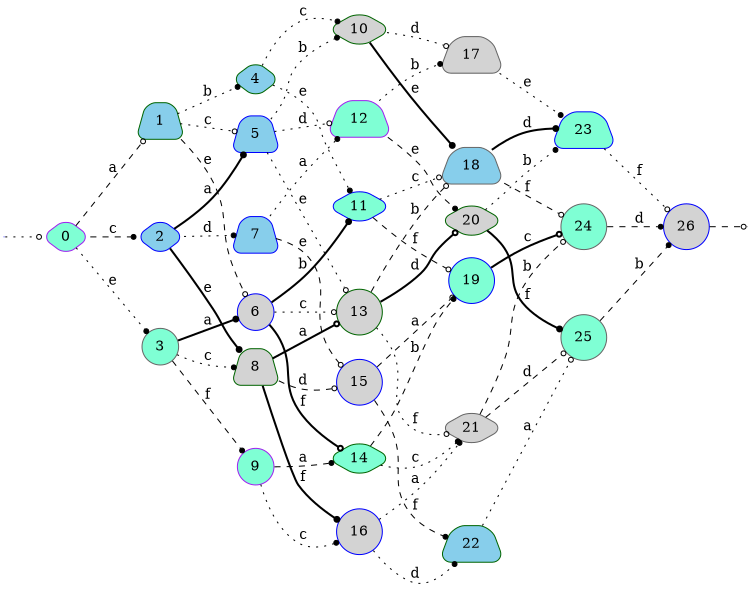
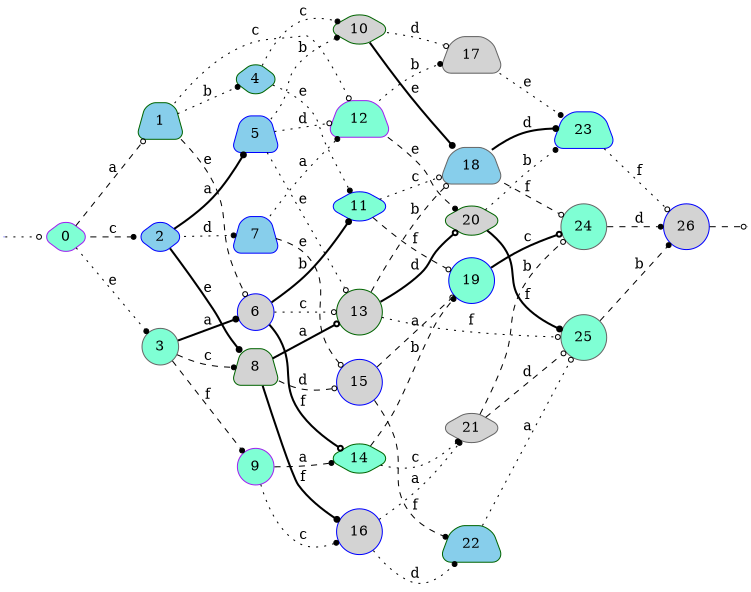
(206, 127) -> (266, 40)
(203, 364) -> (203, 364)
(397, 390) -> (468, 332)
